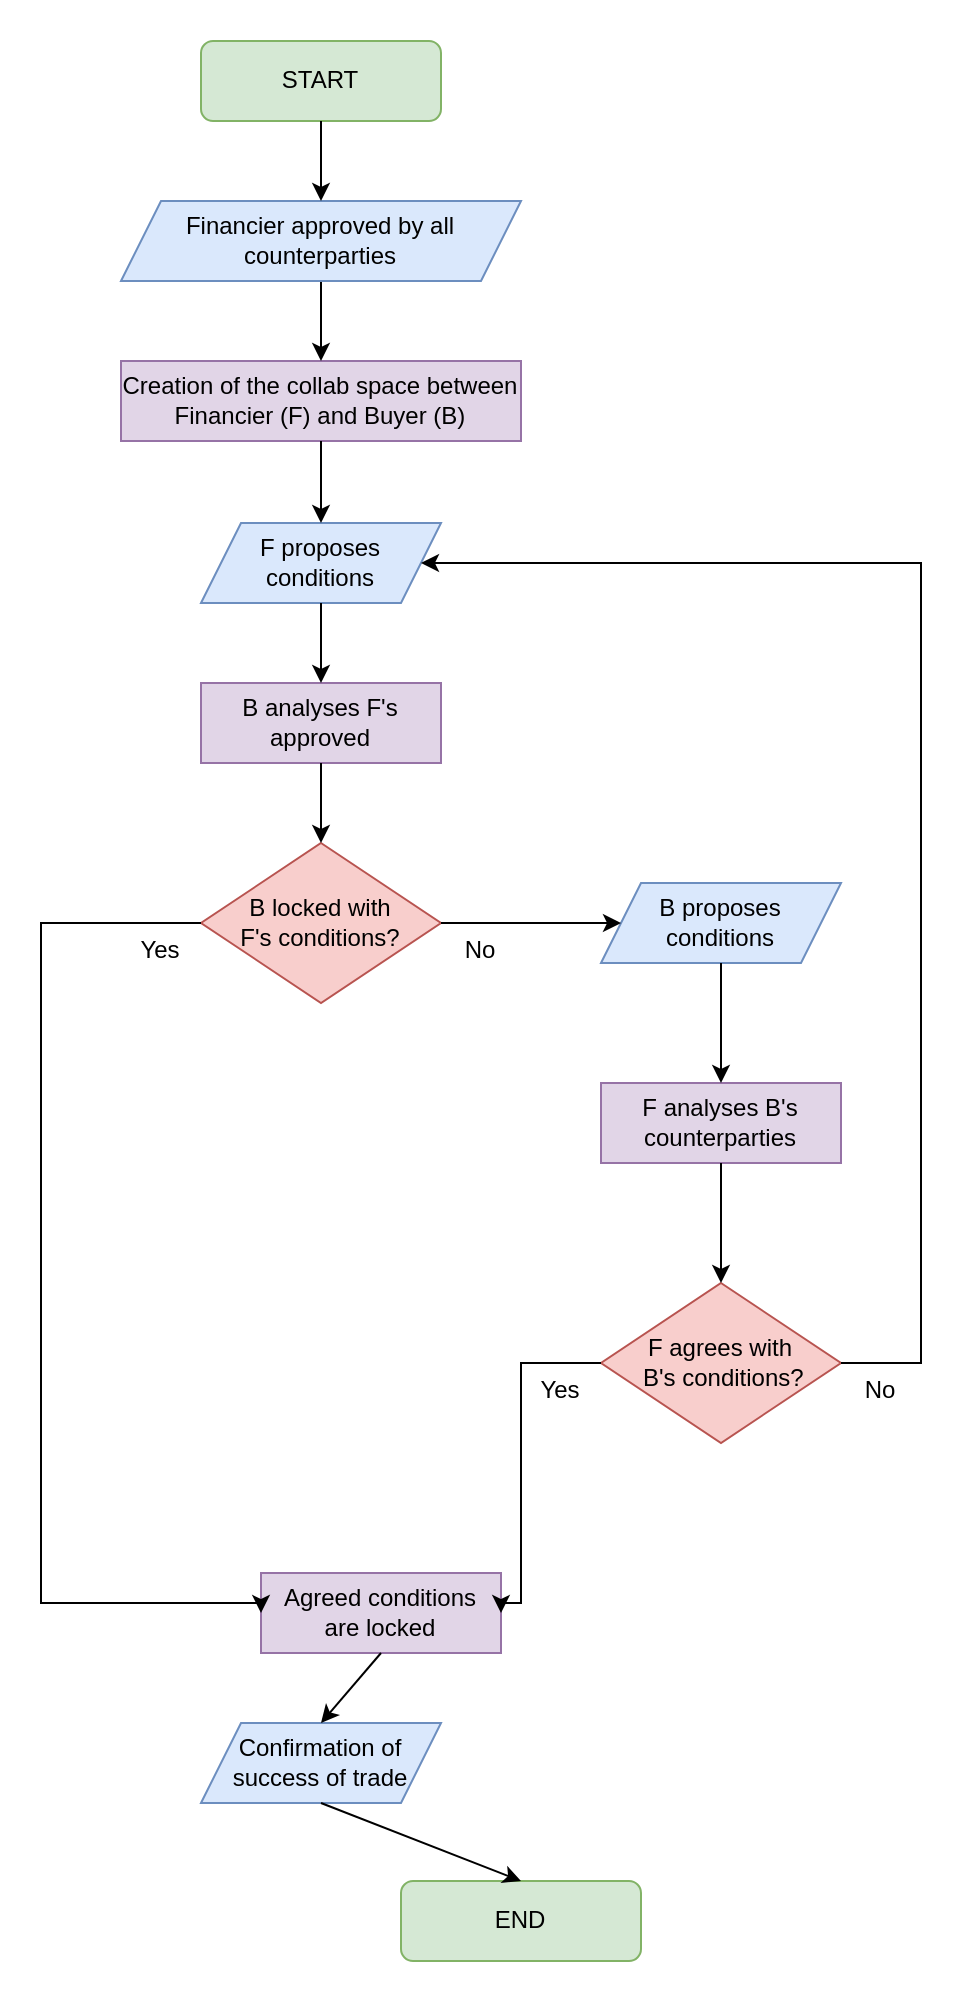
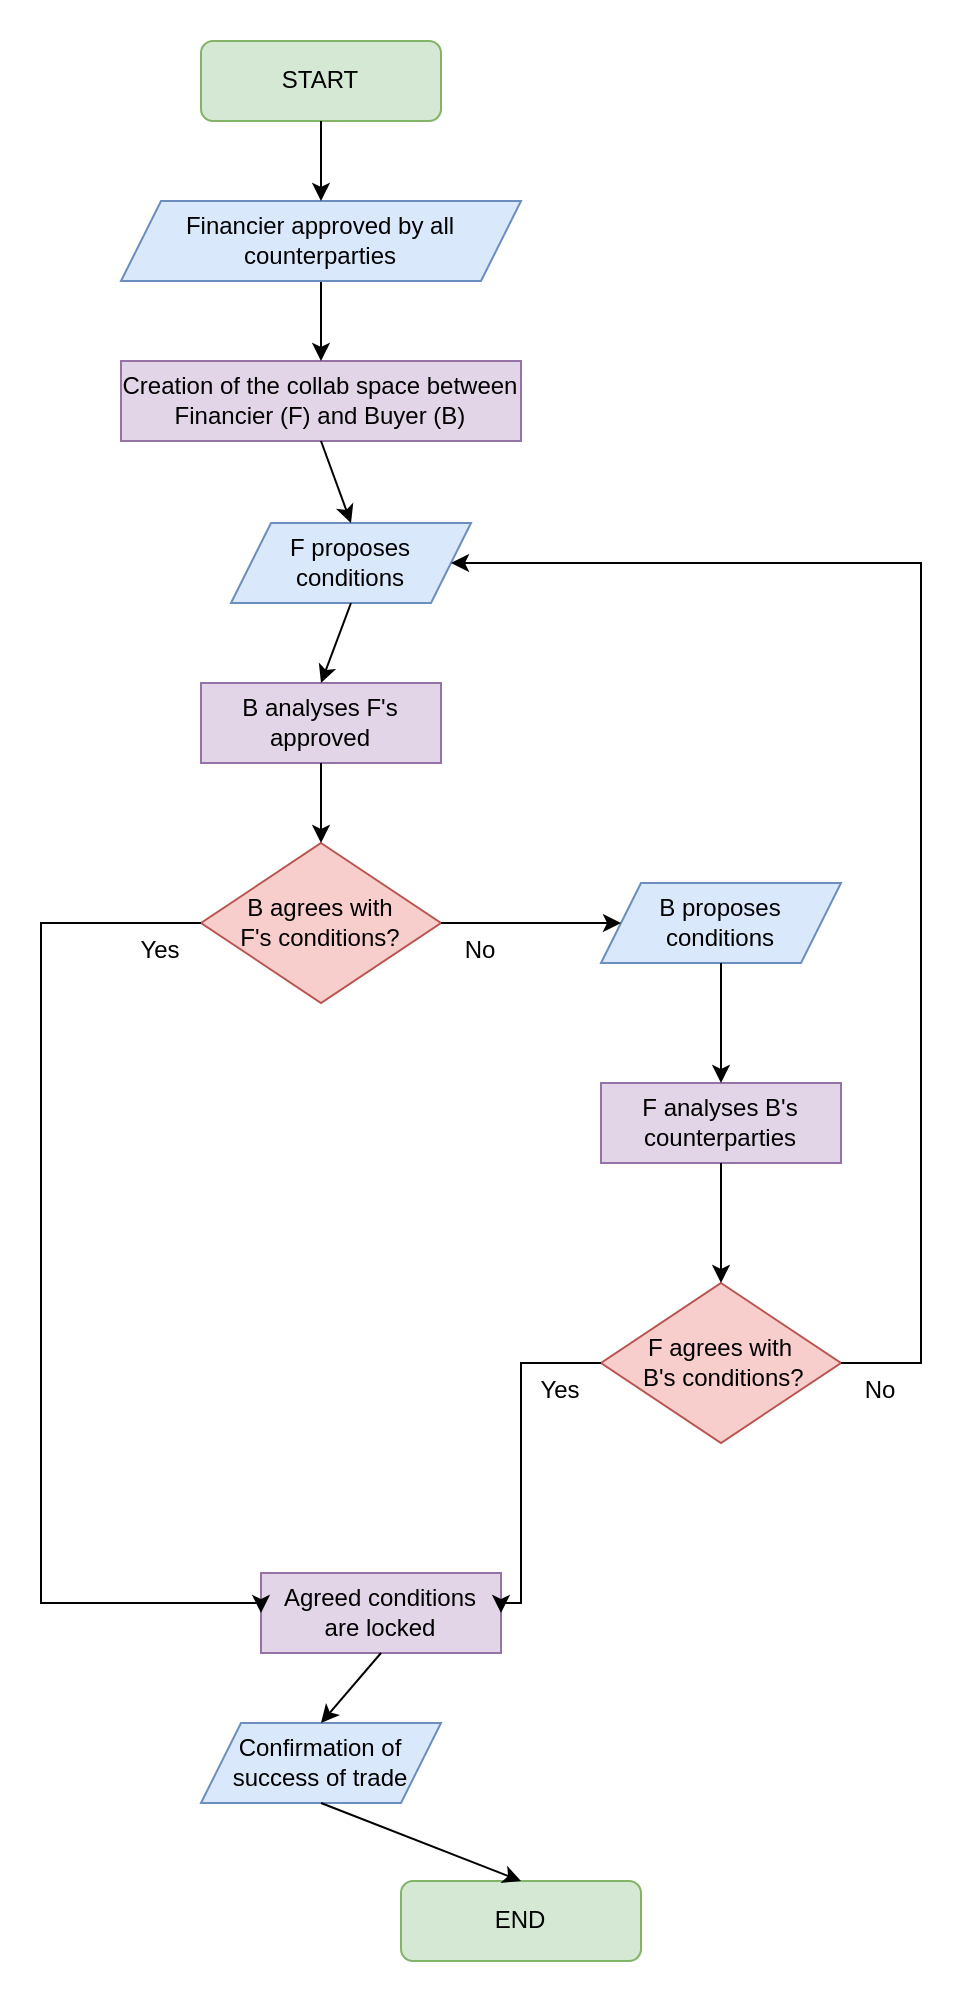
(321, 563) -> (351, 563)
(321, 923) -> (321, 923)
